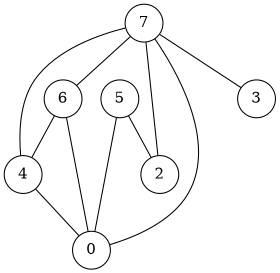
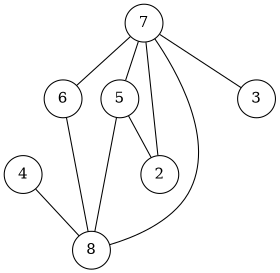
(44, 69) -> (132, 61)
(43, 137) -> none
(91, 250) -> (91, 250)
